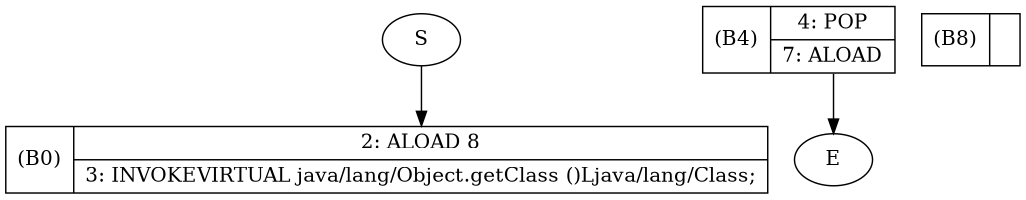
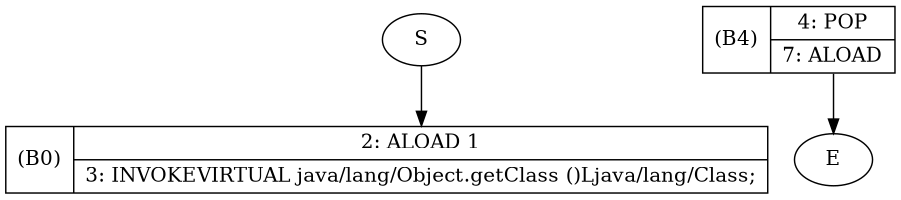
(971, 40) -> none
(421, 142) -> (421, 142)
